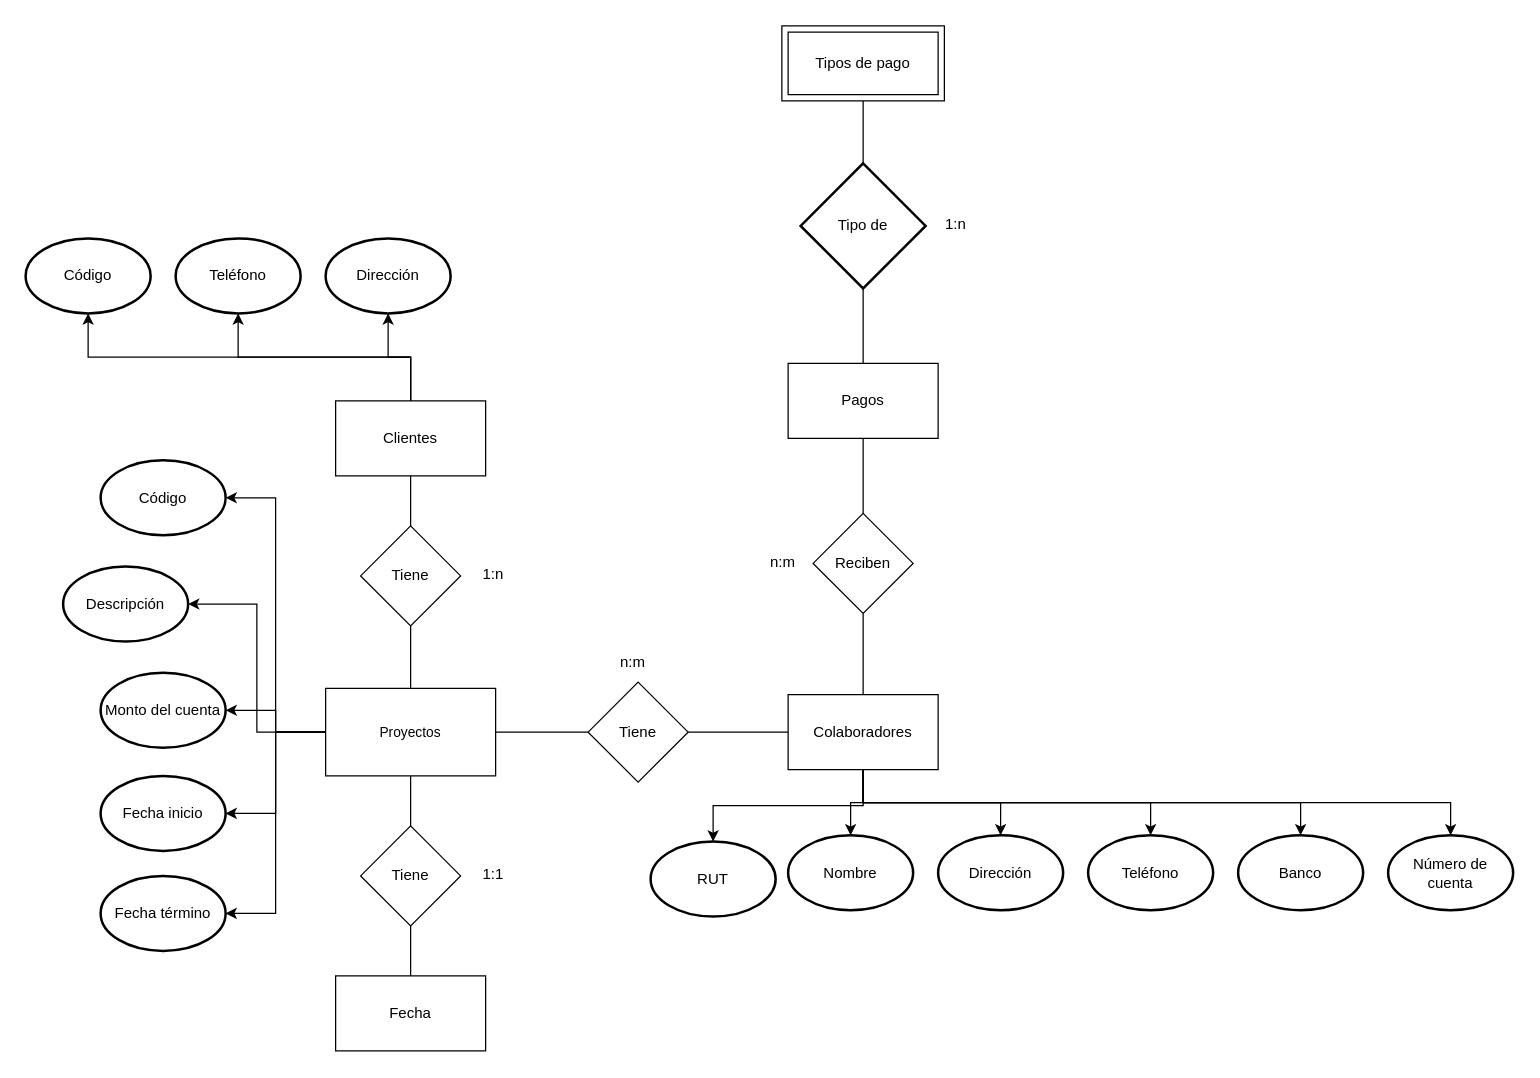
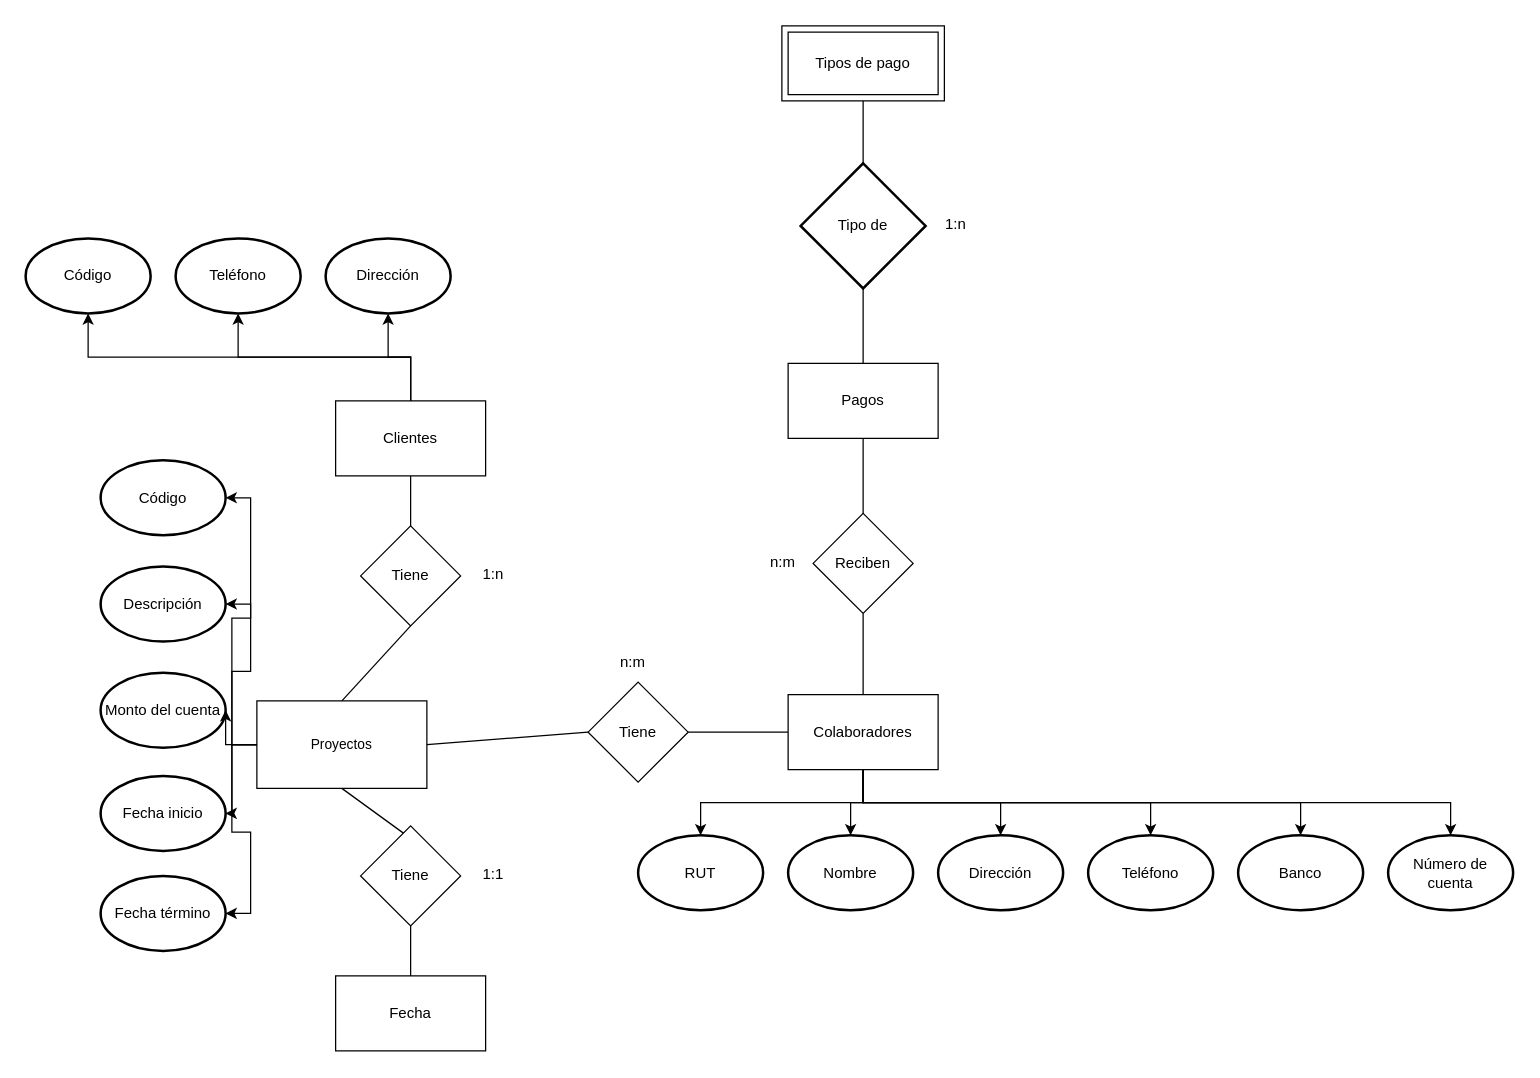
(126, 604) -> (163, 604)
(411, 732) -> (342, 744)
(713, 879) -> (701, 873)
